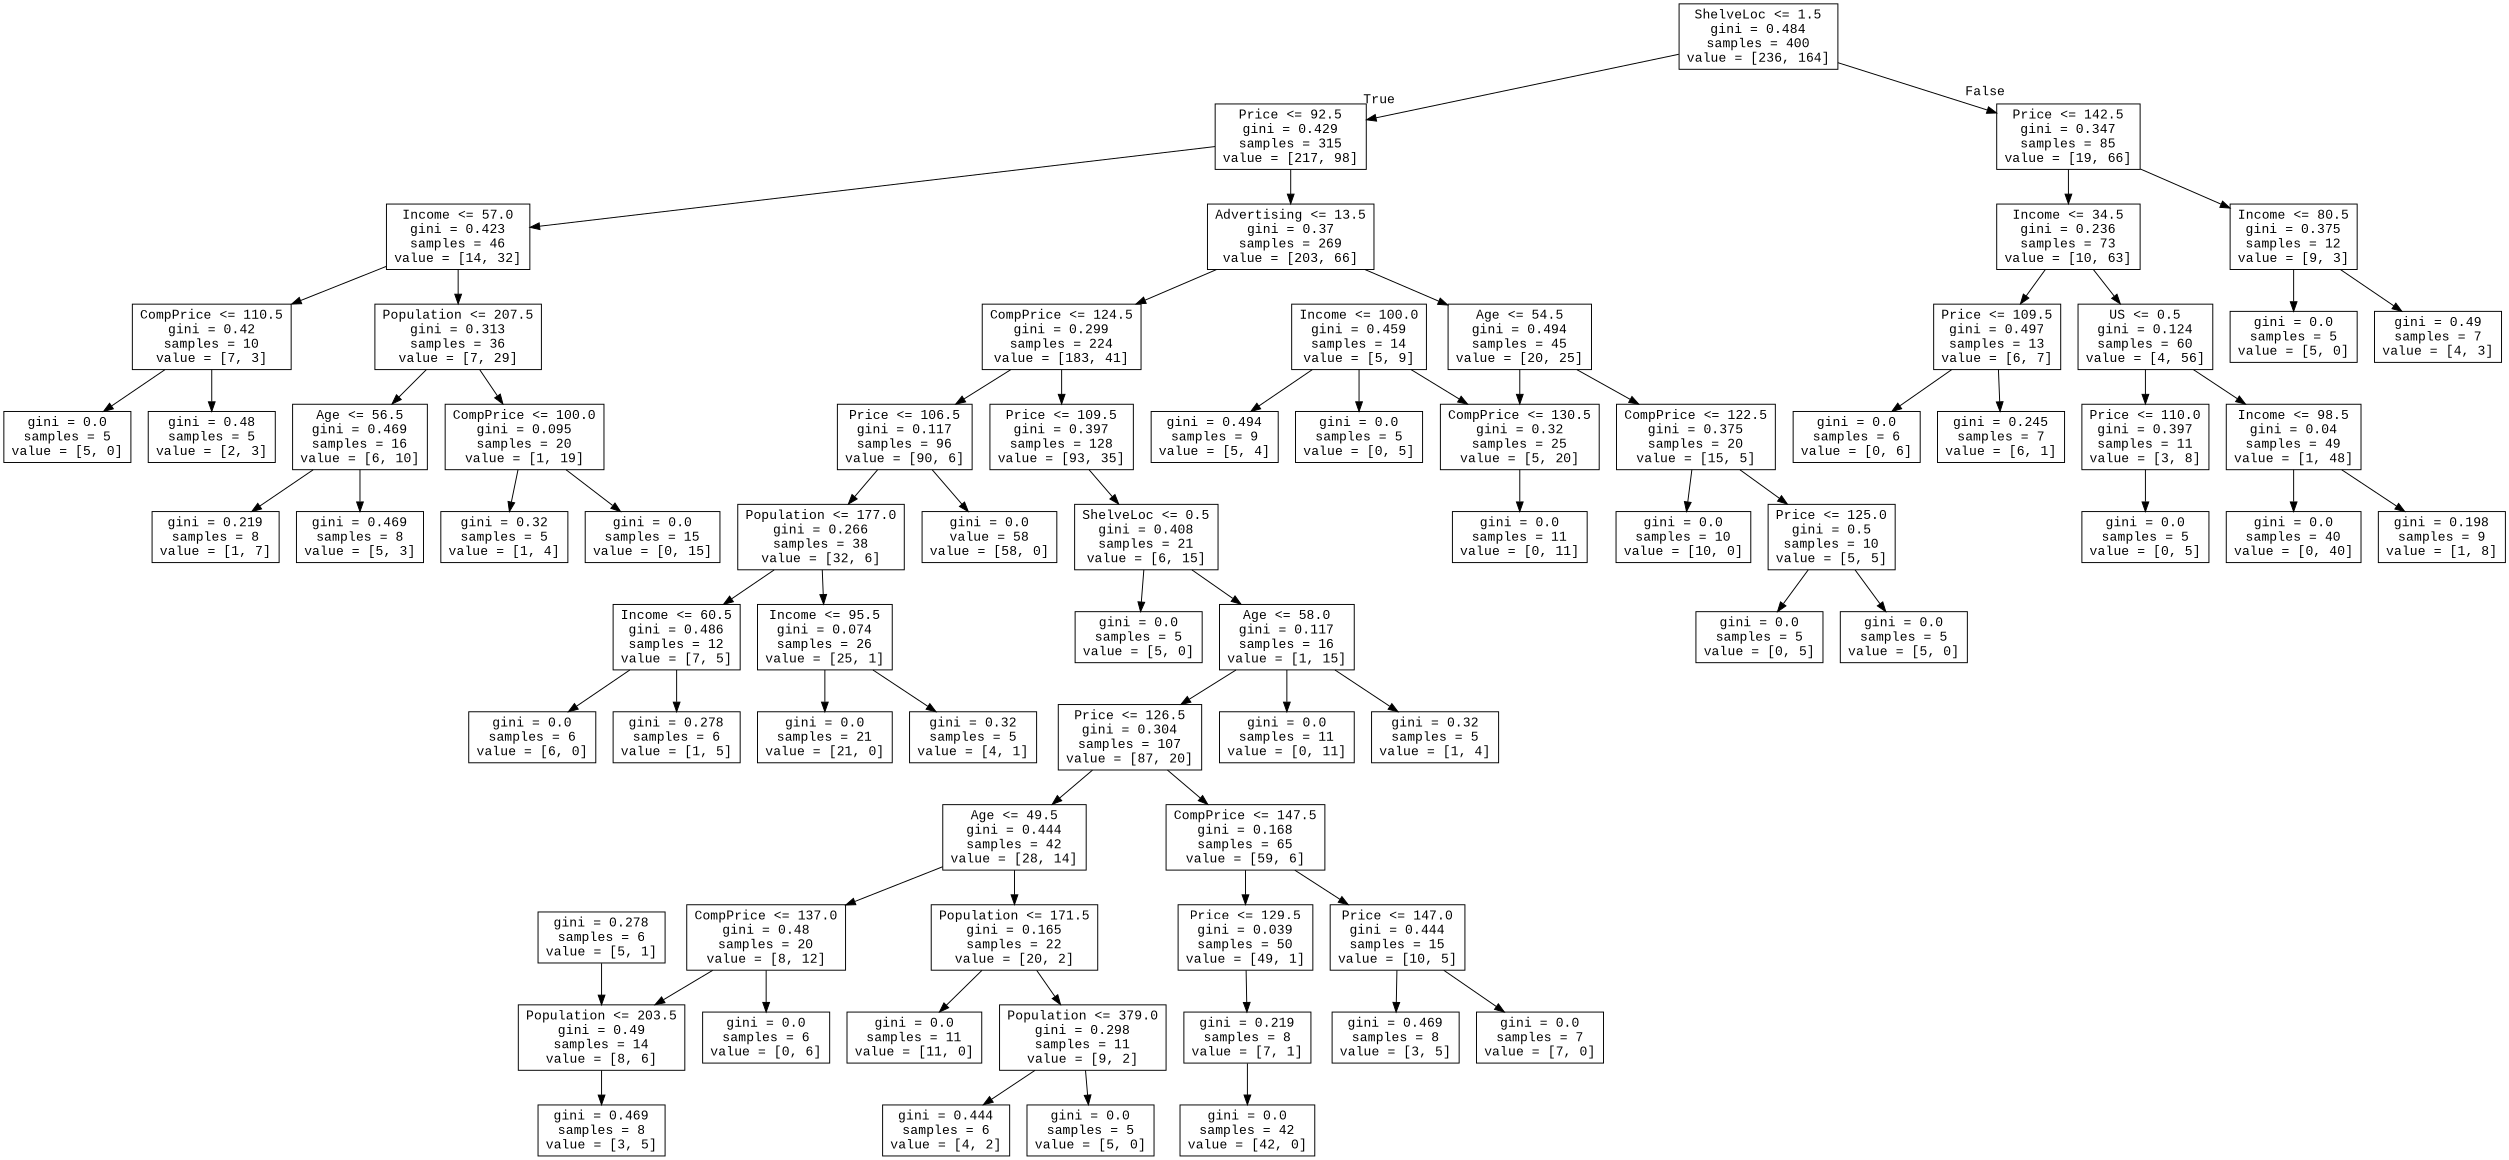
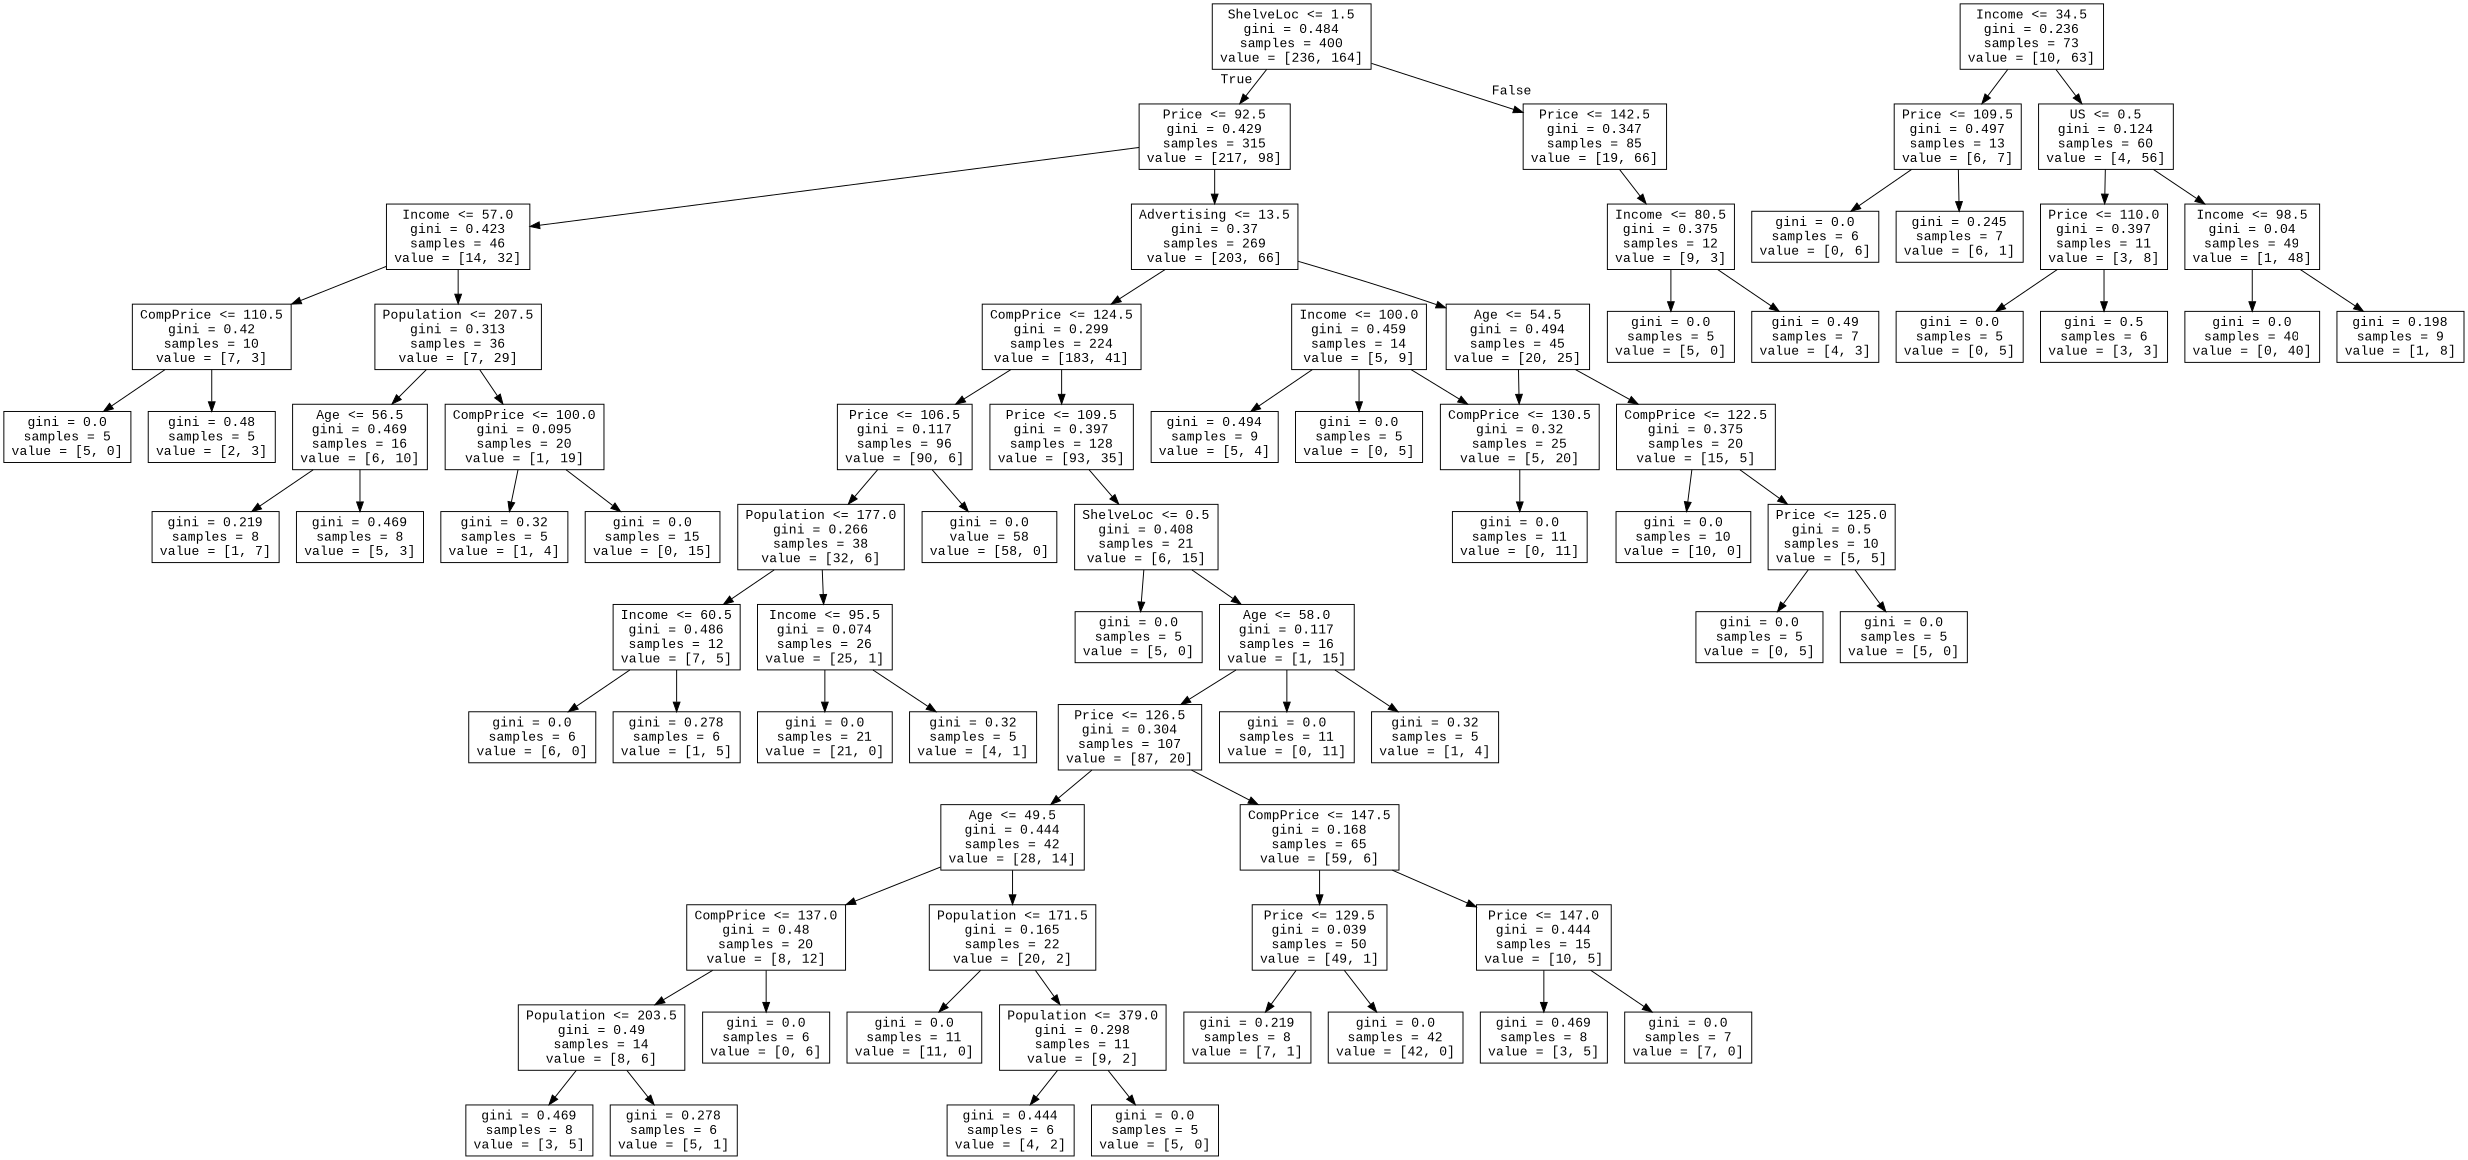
(2068, 182) -> none
none -> (2104, 337)
(602, 979) -> (637, 1084)
(1247, 1079) -> (1357, 987)
